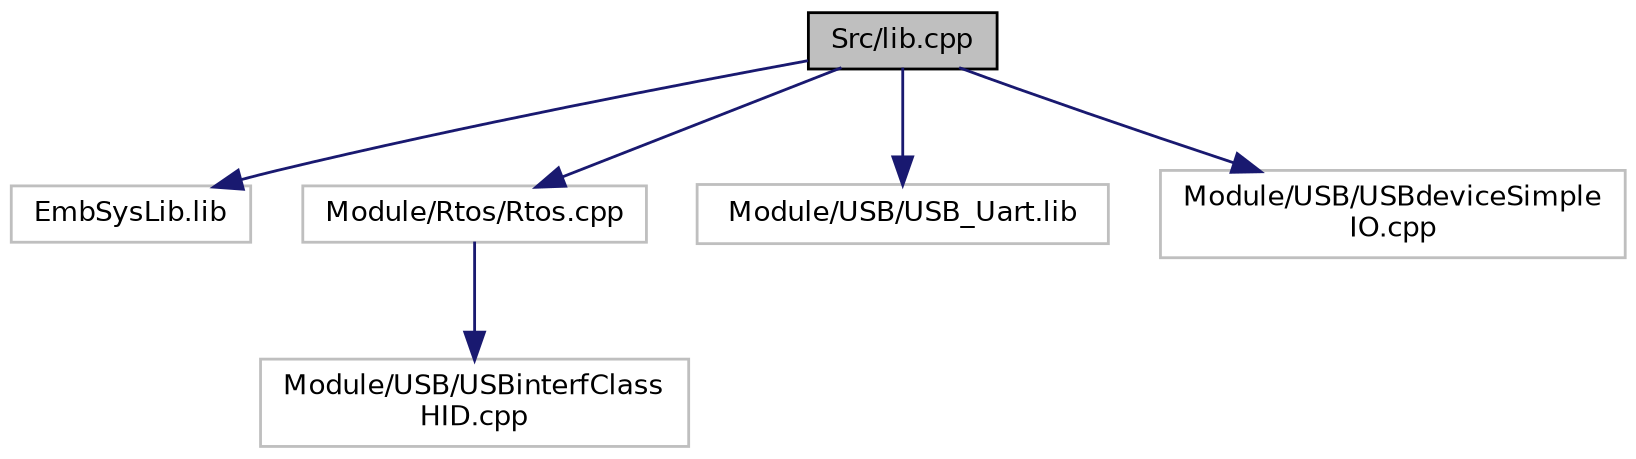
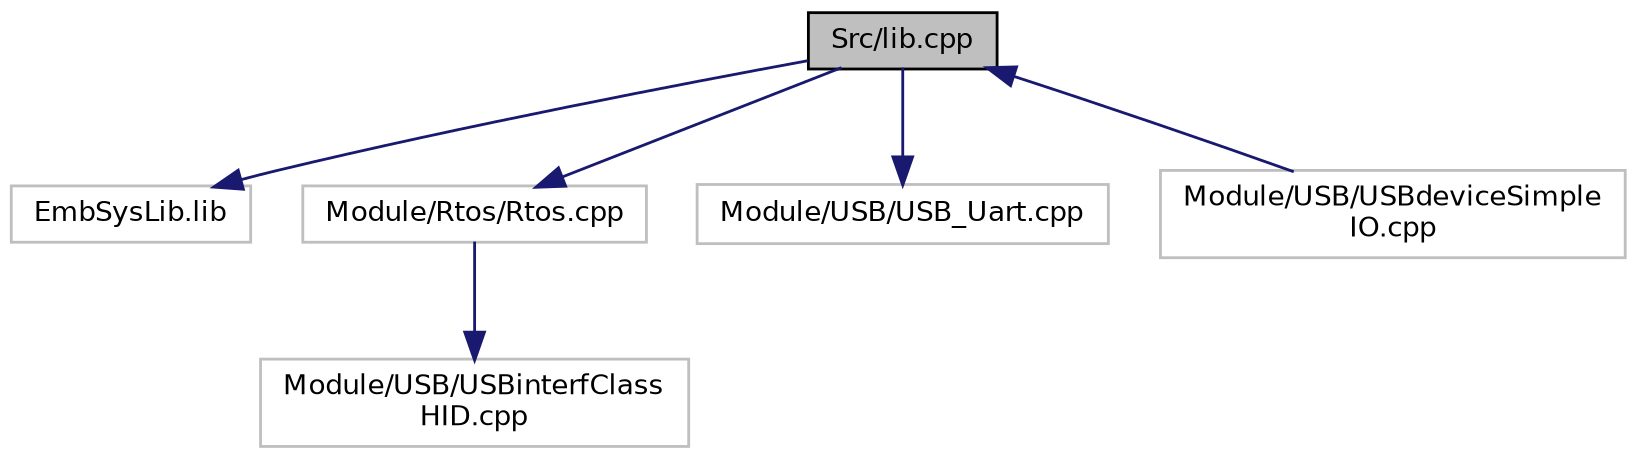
(1096, 116) -> (1154, 123)
(903, 214) -> (903, 214)
